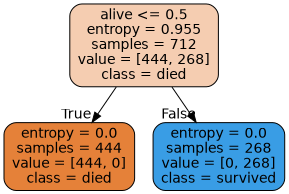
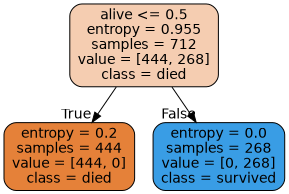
(69, 157) -> (69, 157)
